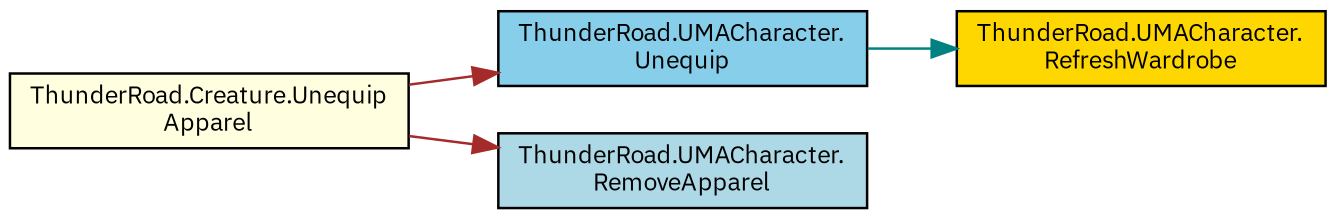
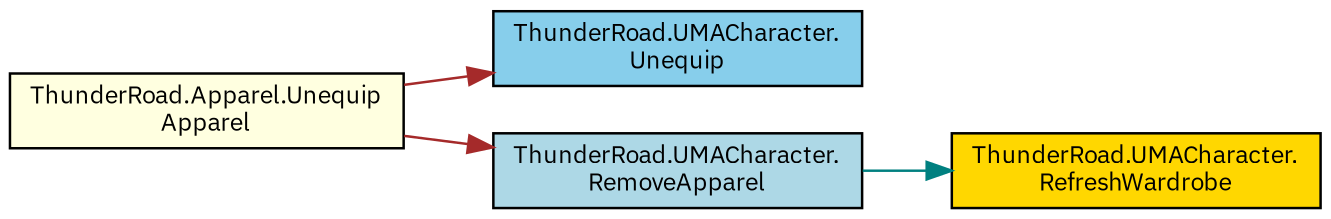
(899, 49) -> (894, 171)
(209, 111) -> (207, 111)
